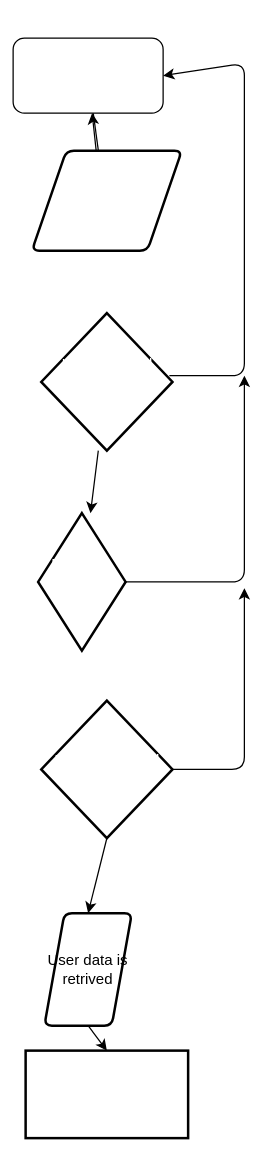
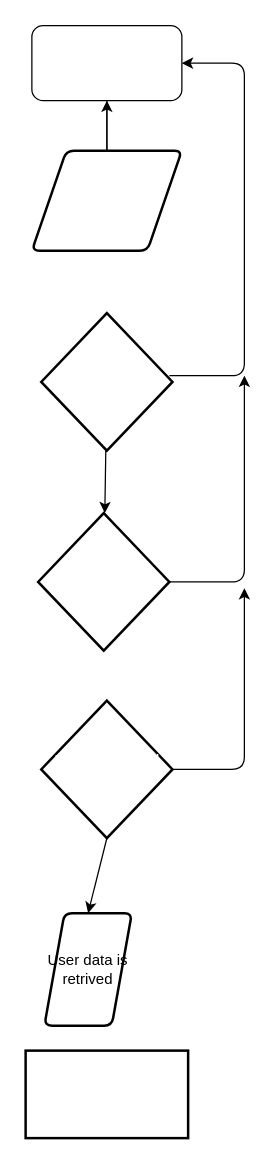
(88, 76) -> (107, 63)
(107, 201) -> (107, 201)
(108, 382) -> (108, 382)
(82, 582) -> (104, 582)
(95, 1035) -> none
